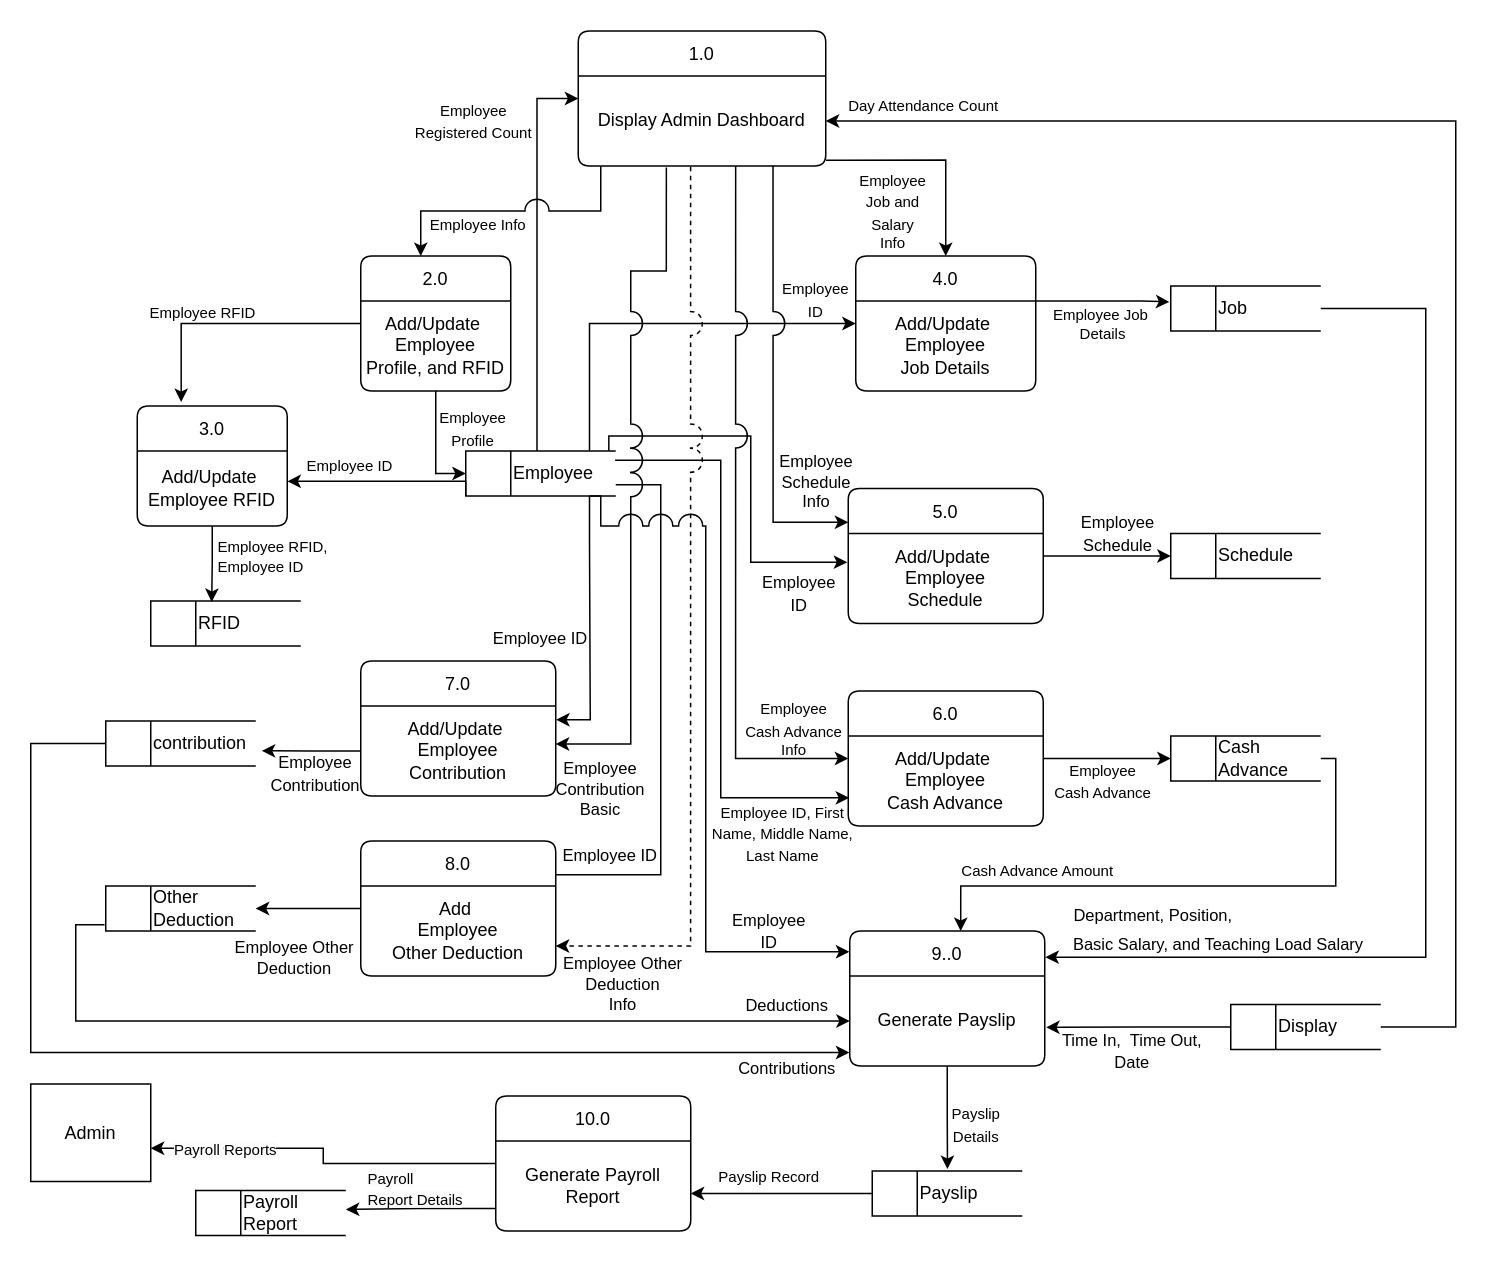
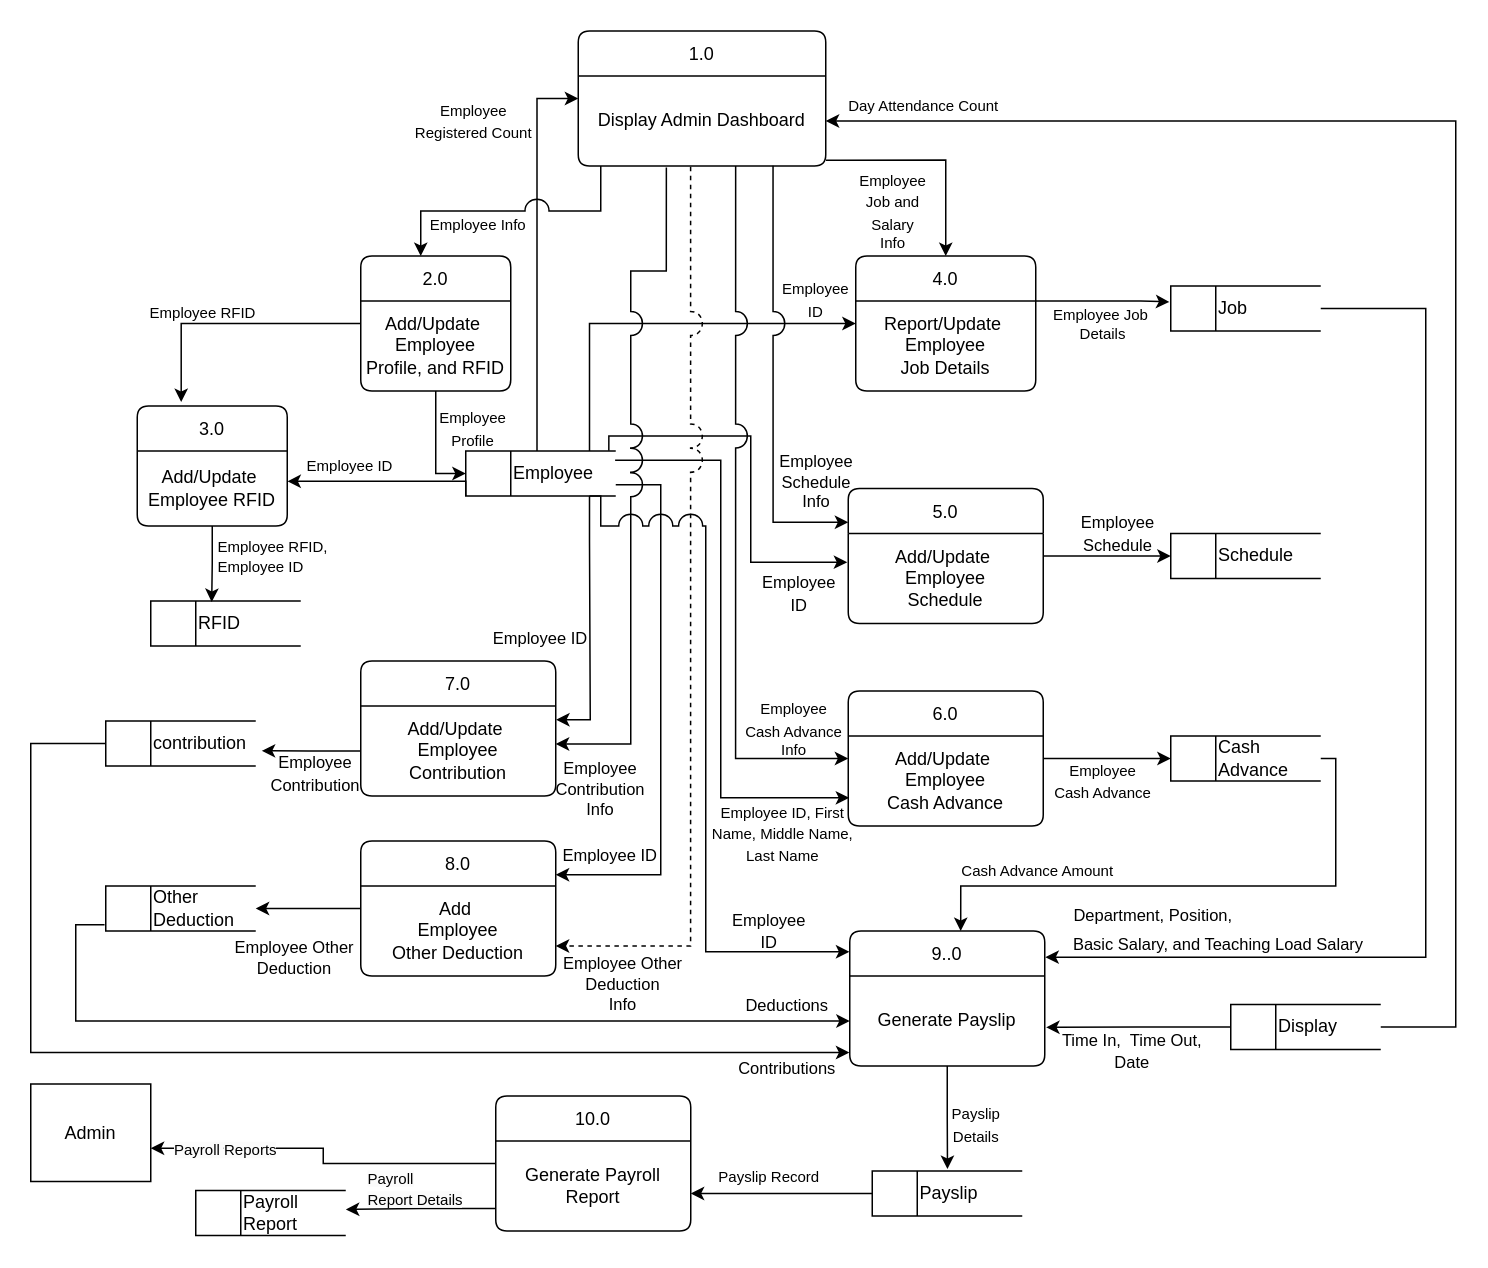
(946, 346) -> (946, 346)
(601, 788) -> (601, 788)
(562, 875) -> (567, 875)
